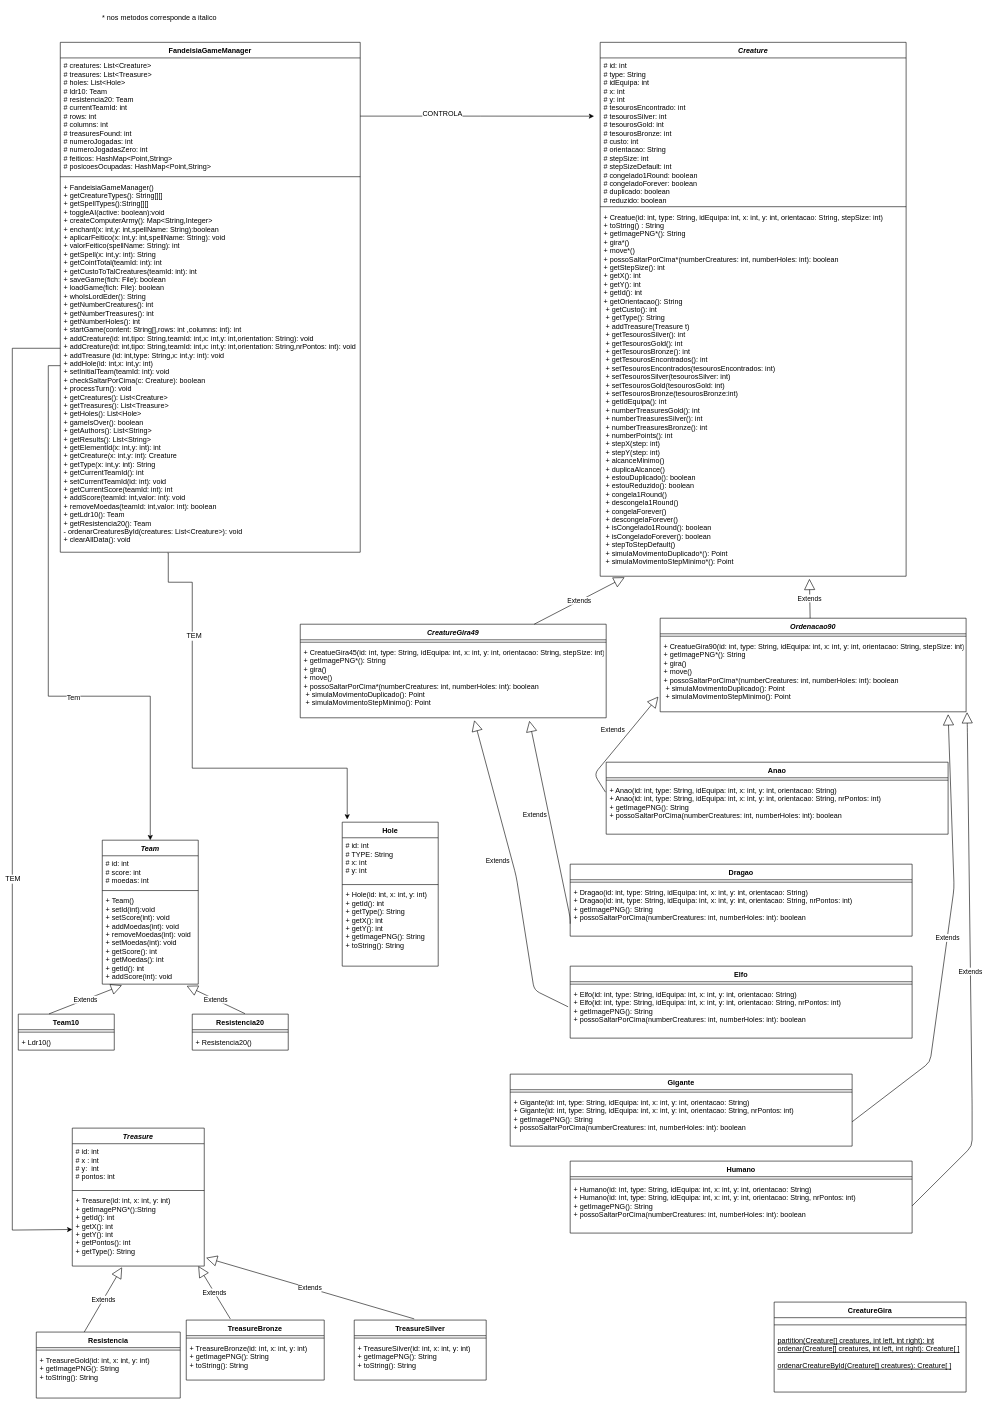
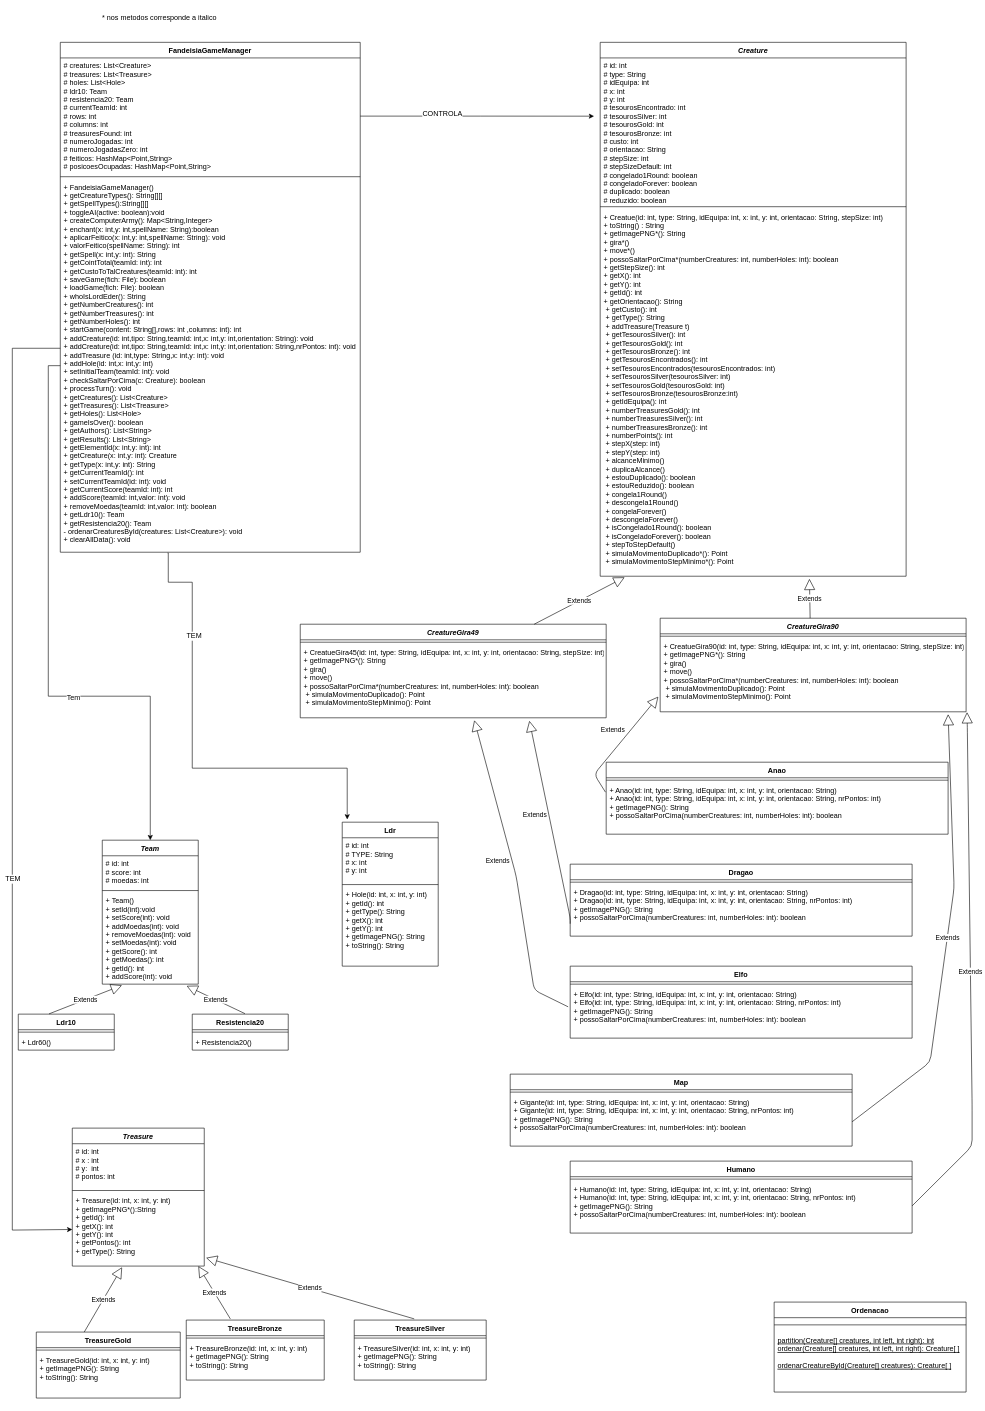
(813, 626) -> (813, 626)
(390, 830) -> (390, 830)
(66, 1022) -> (66, 1022)
(39, 1043) -> (39, 1043)
(681, 1082) -> (681, 1082)
(870, 1310) -> (870, 1310)
(108, 1340) -> (108, 1340)
